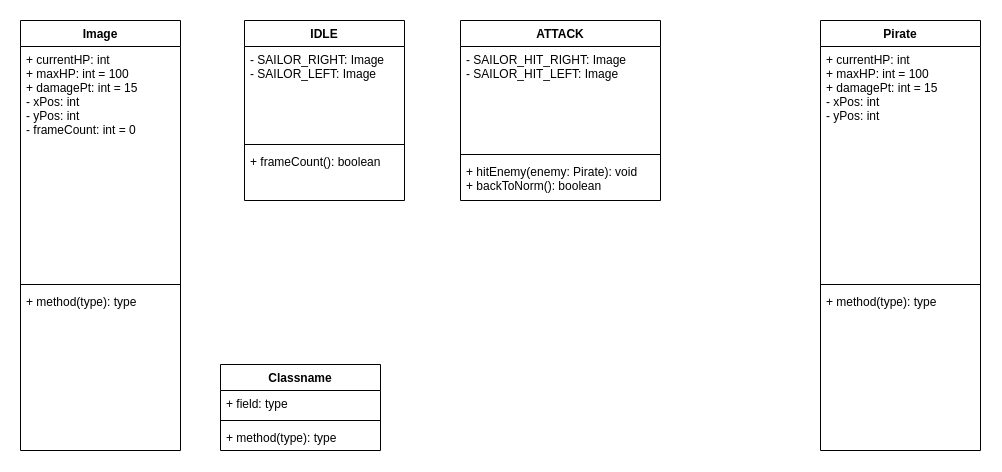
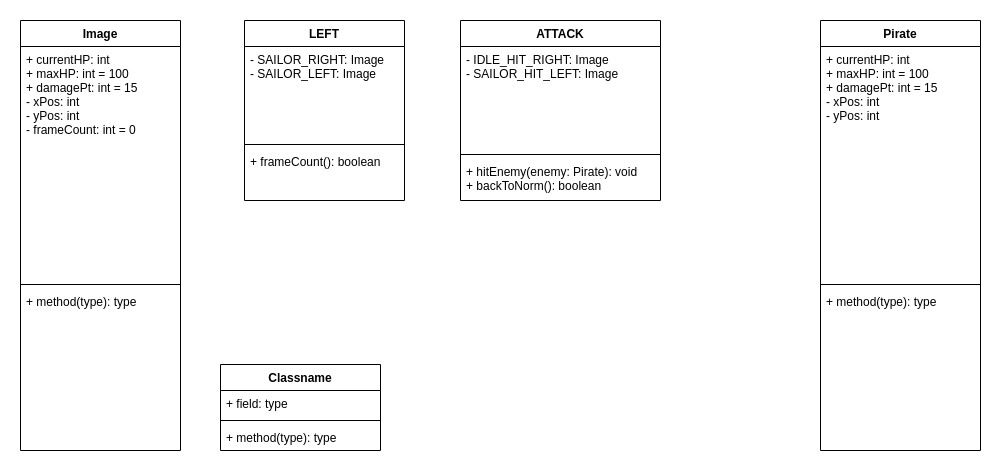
(324, 34) -> (324, 34)
(545, 60) -> (539, 60)
